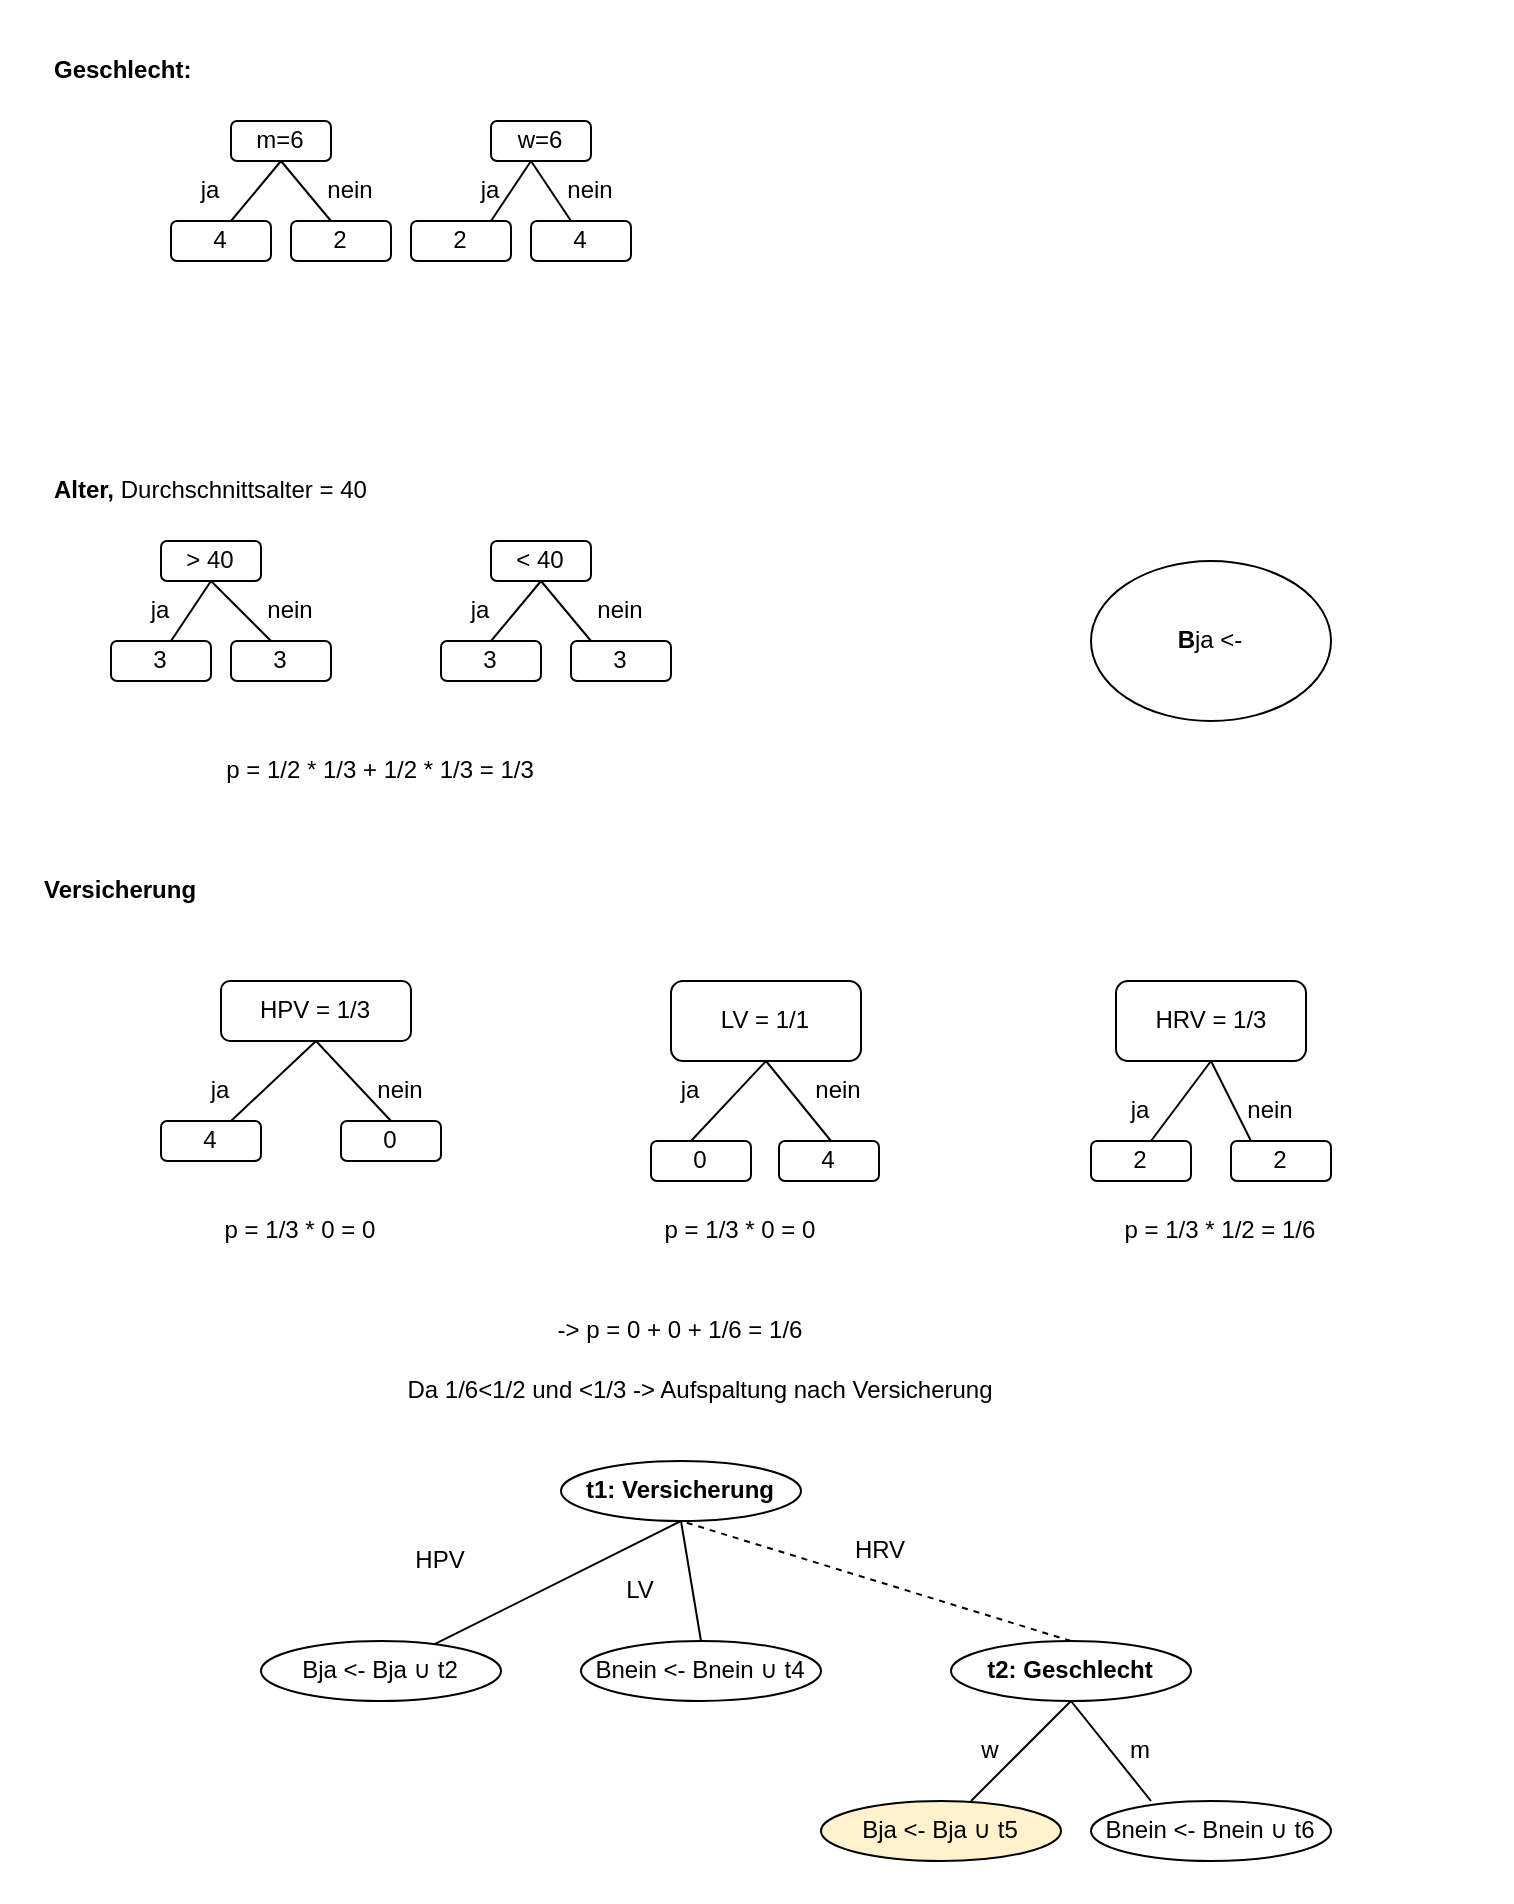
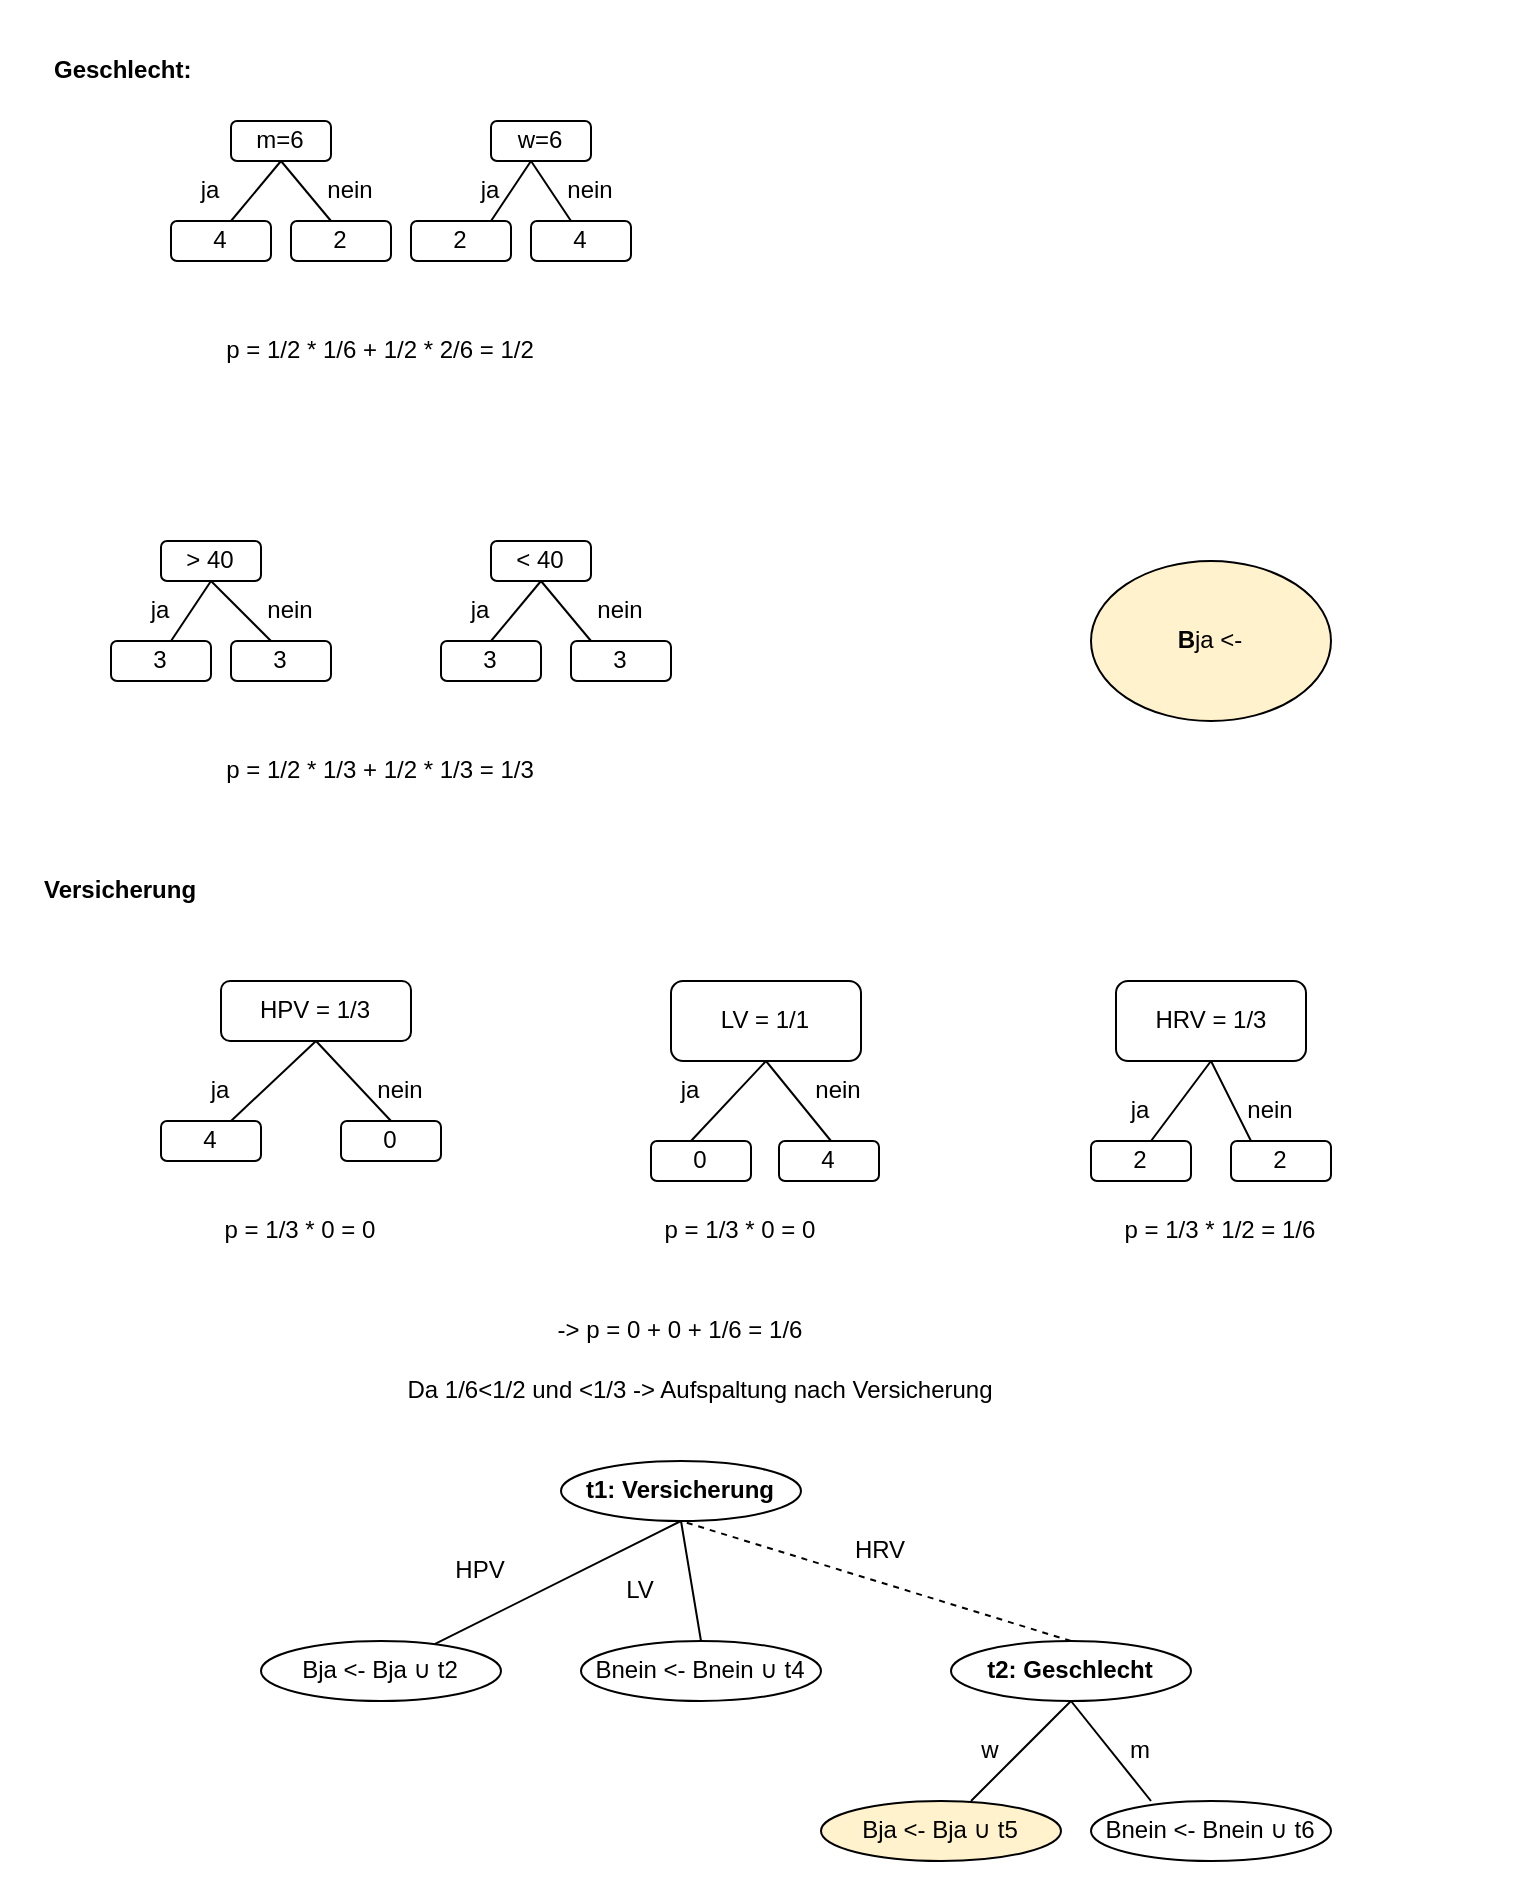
none -> (381, 351)
(351, 491) -> none
(1211, 641) -> (1211, 641)
(441, 1561) -> (481, 1571)
